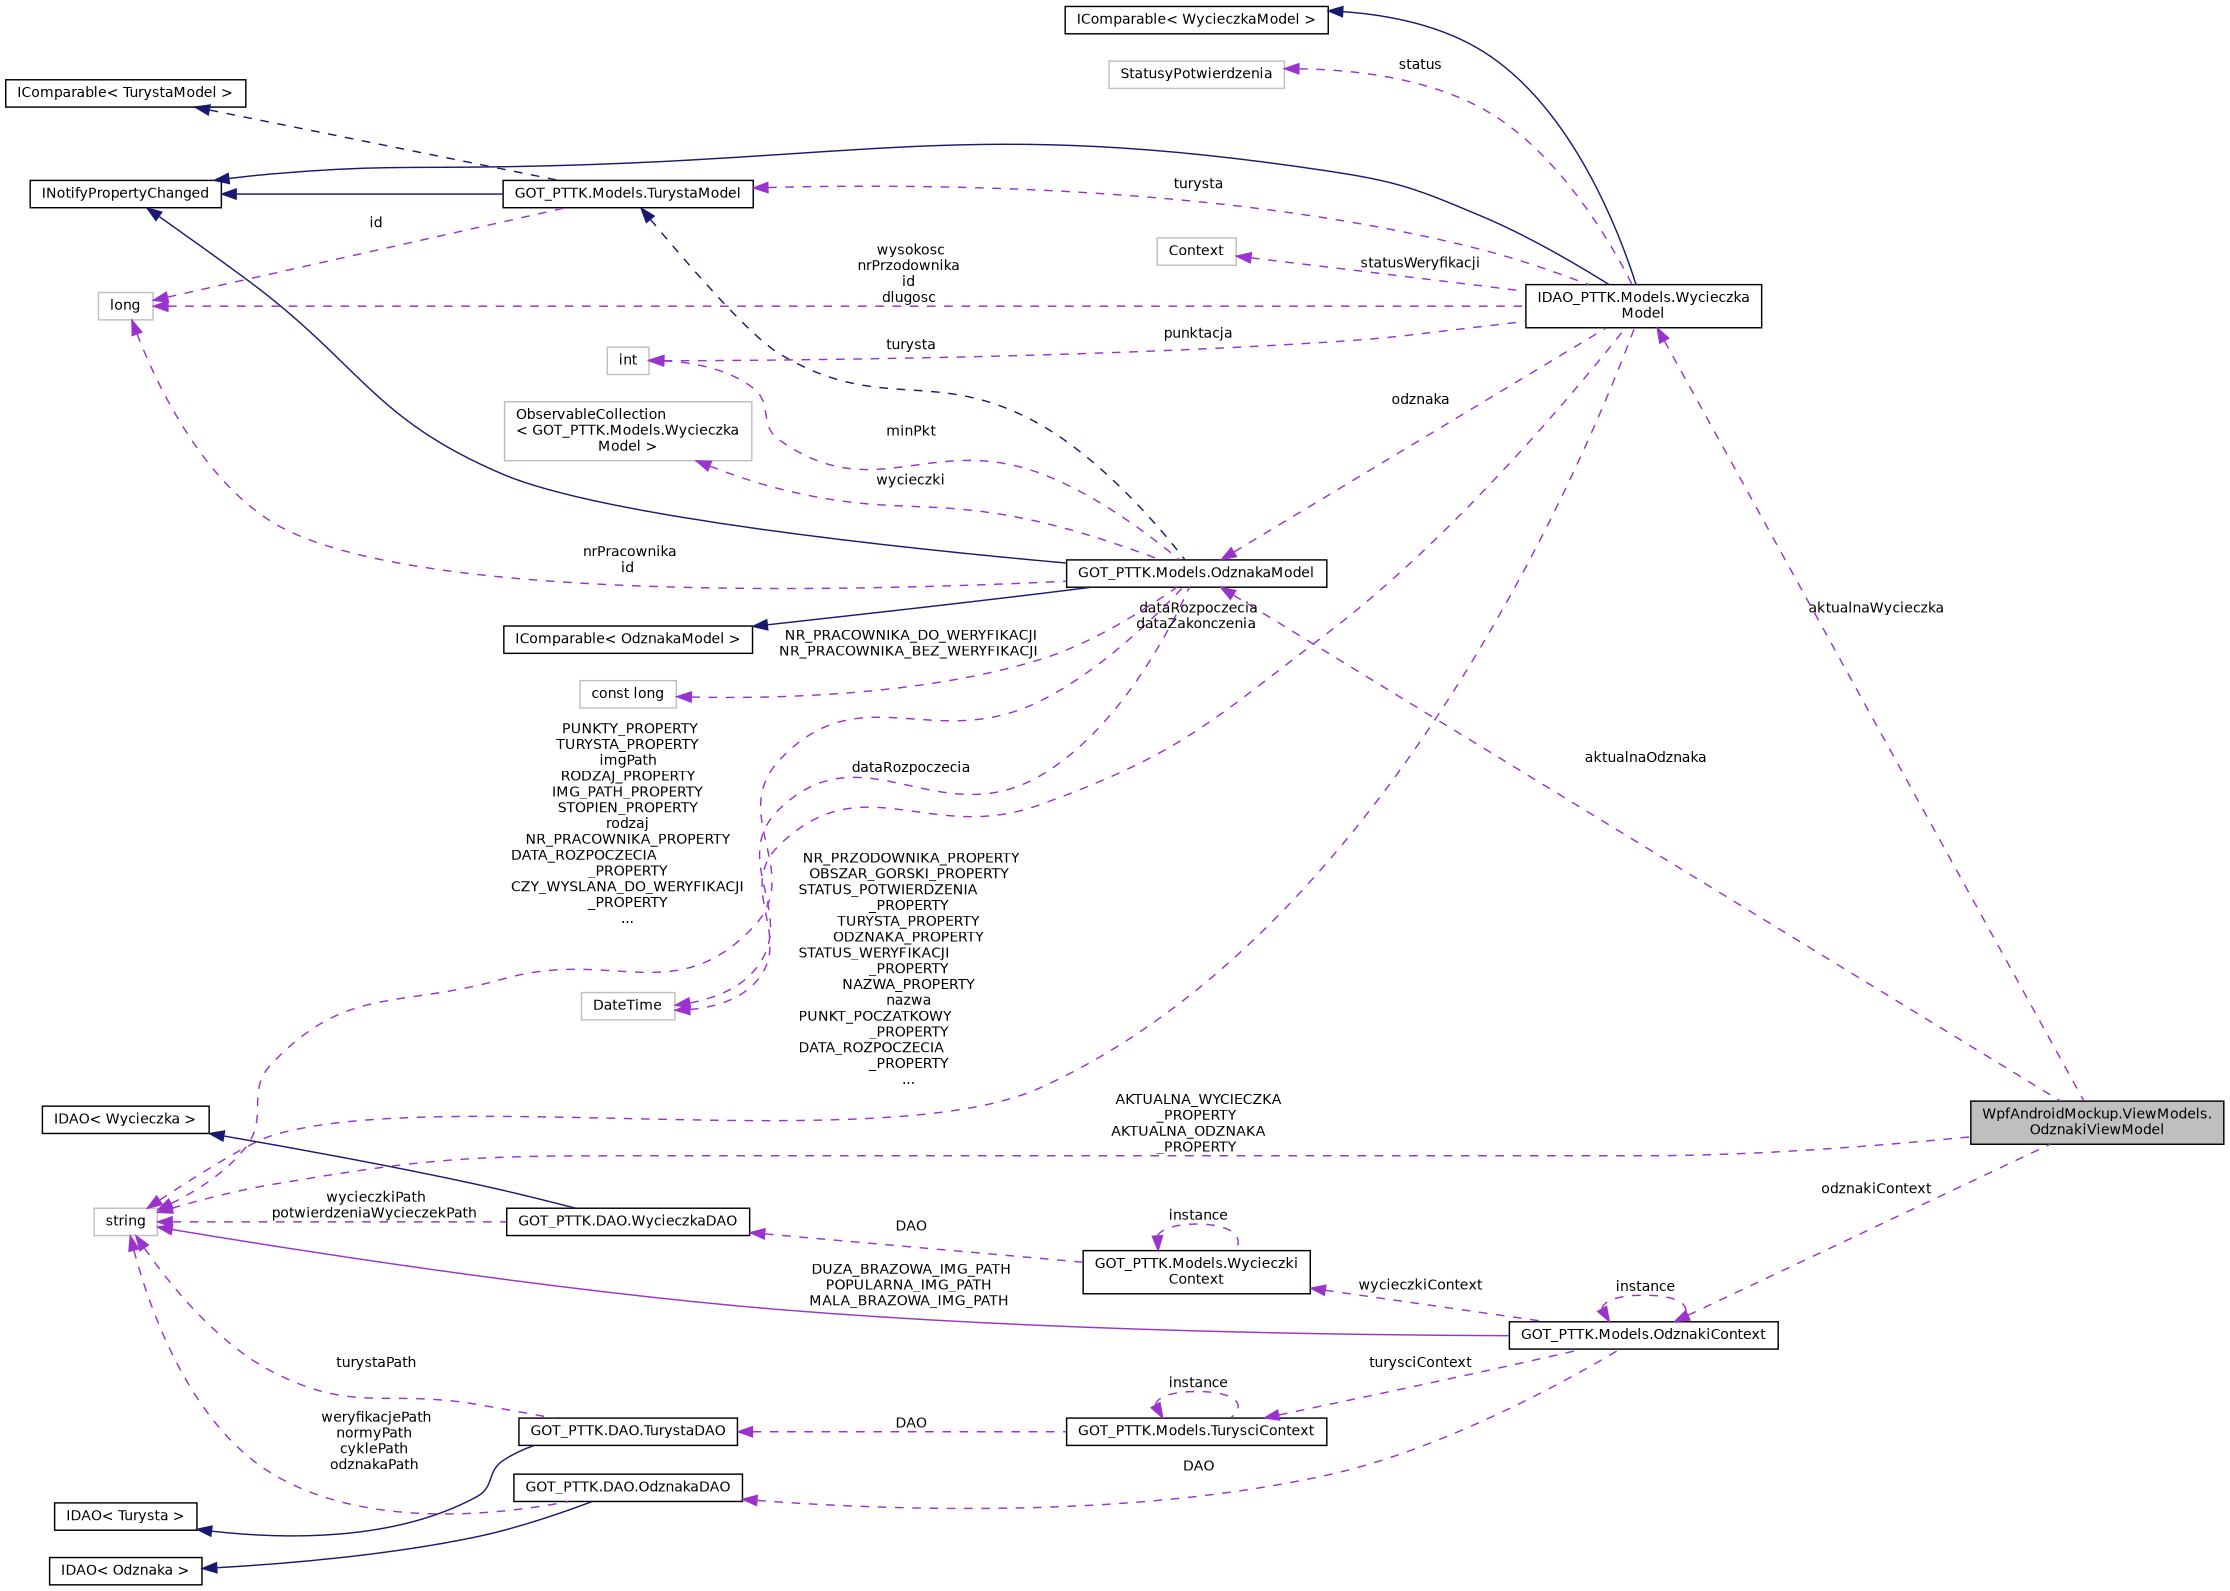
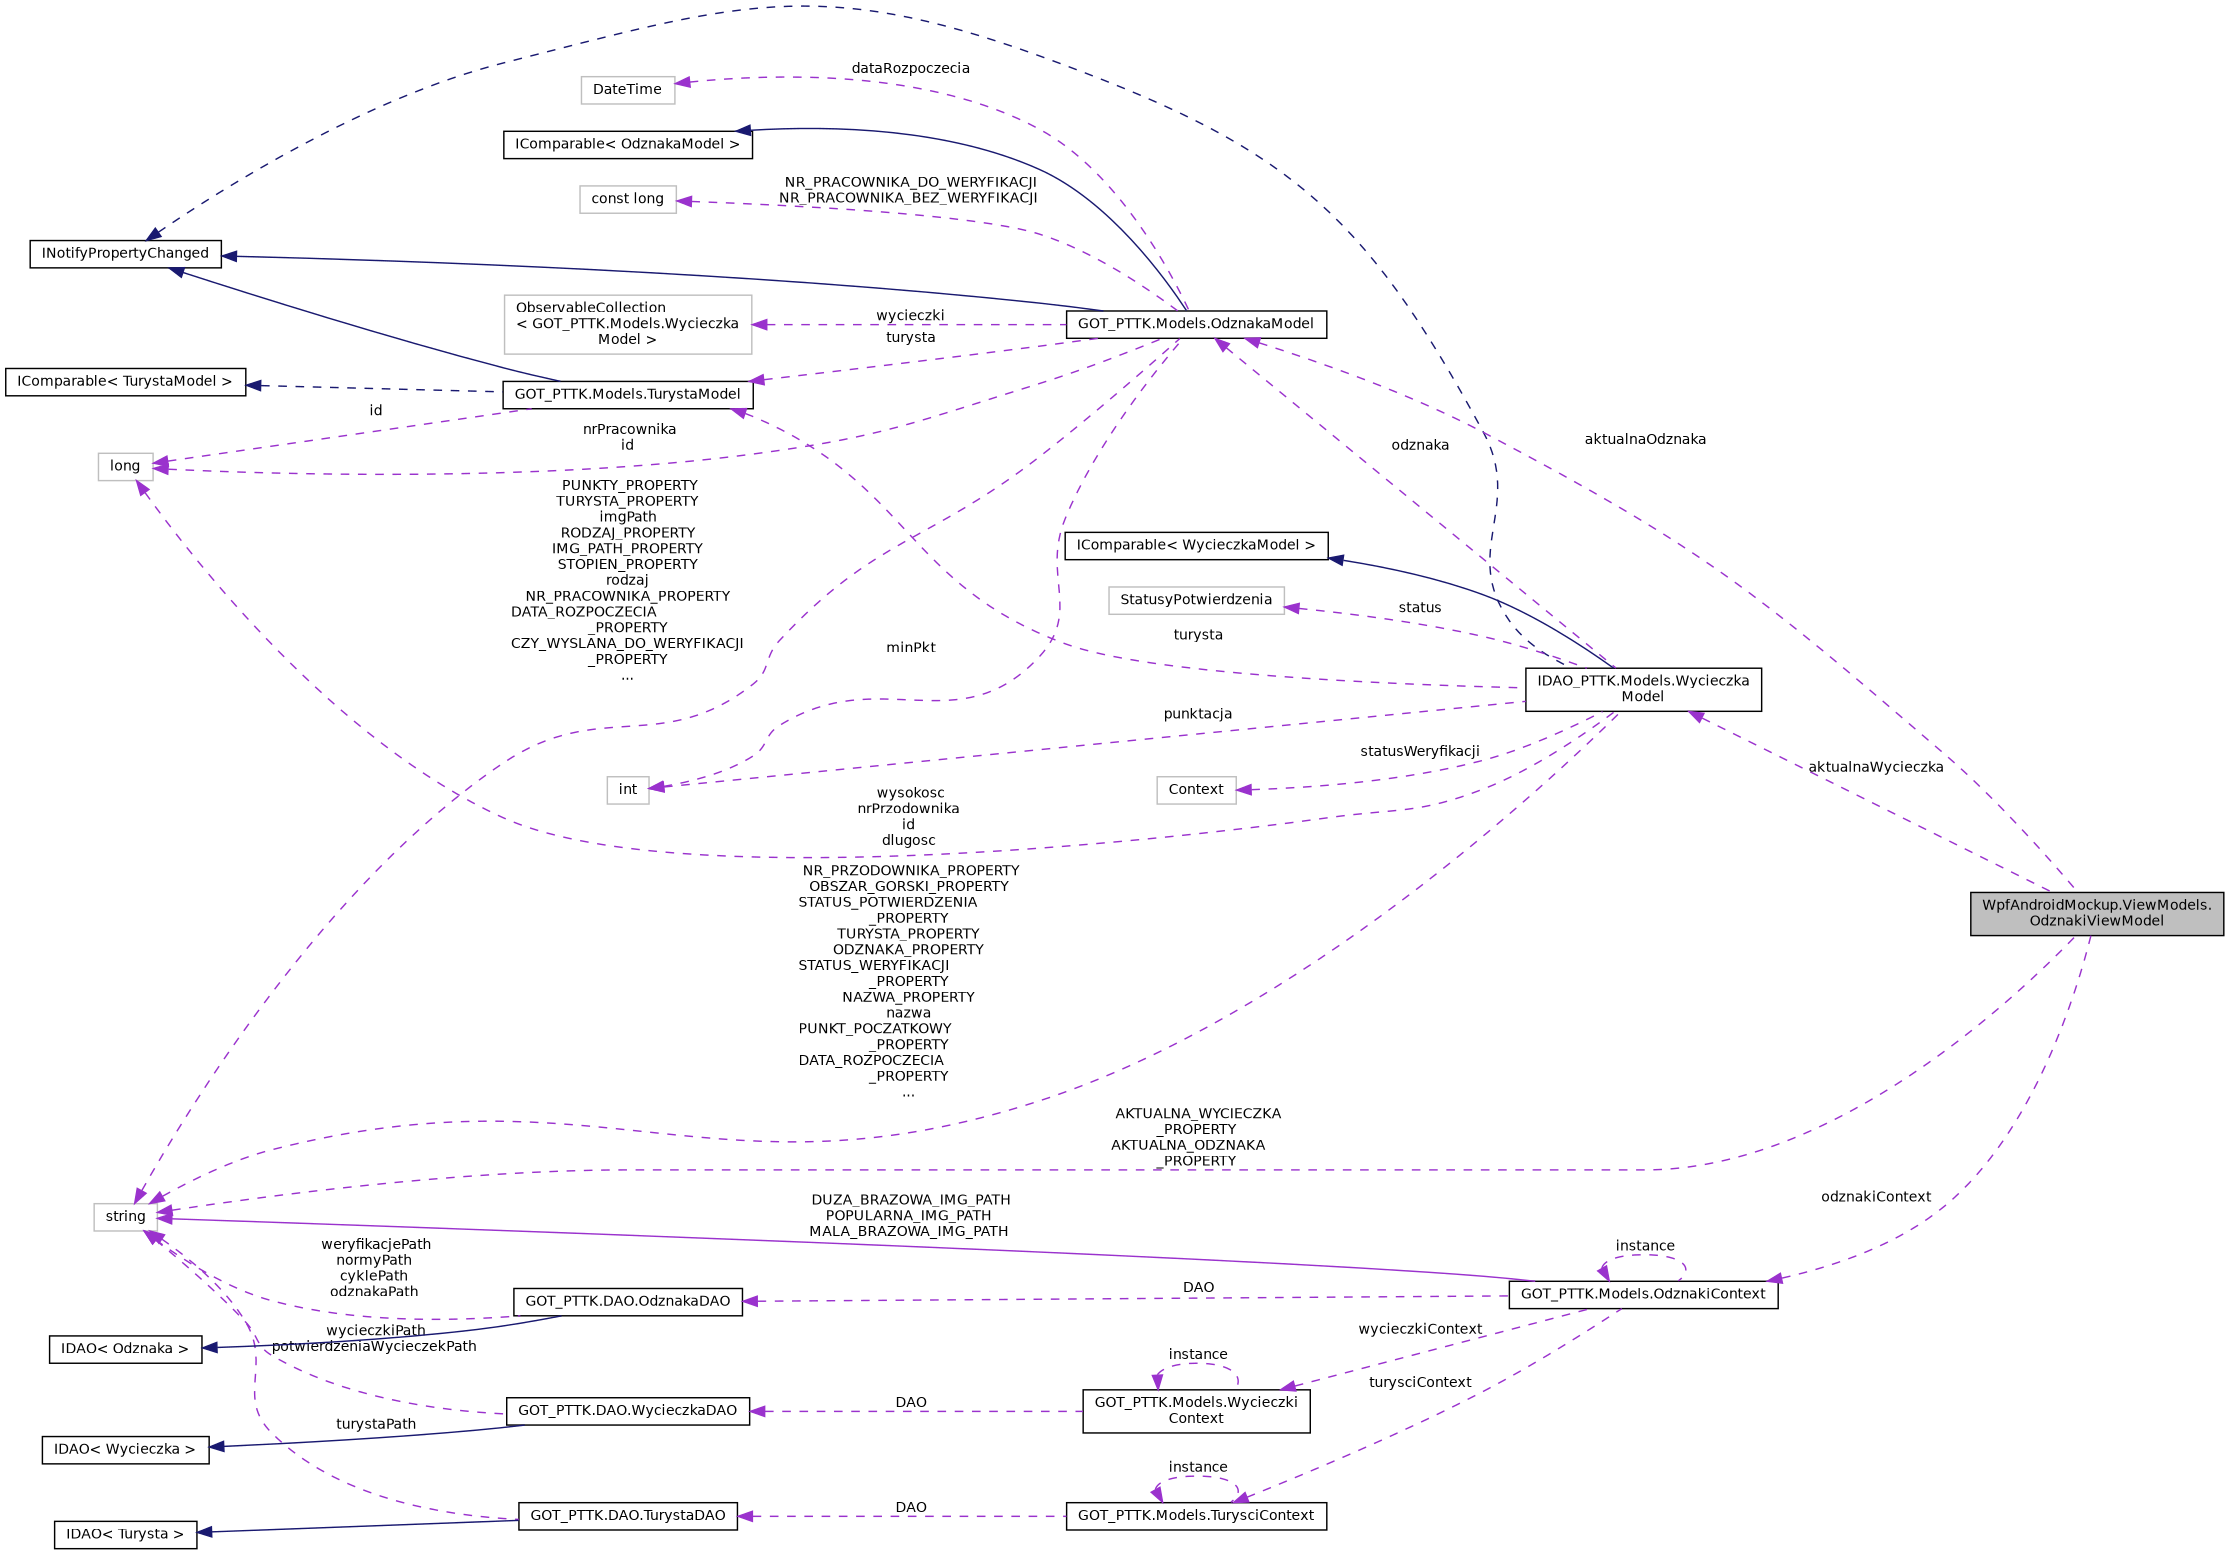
(931, 146) -> (1011, 47)
(916, 390) -> (931, 360)
(1165, 750) -> none
